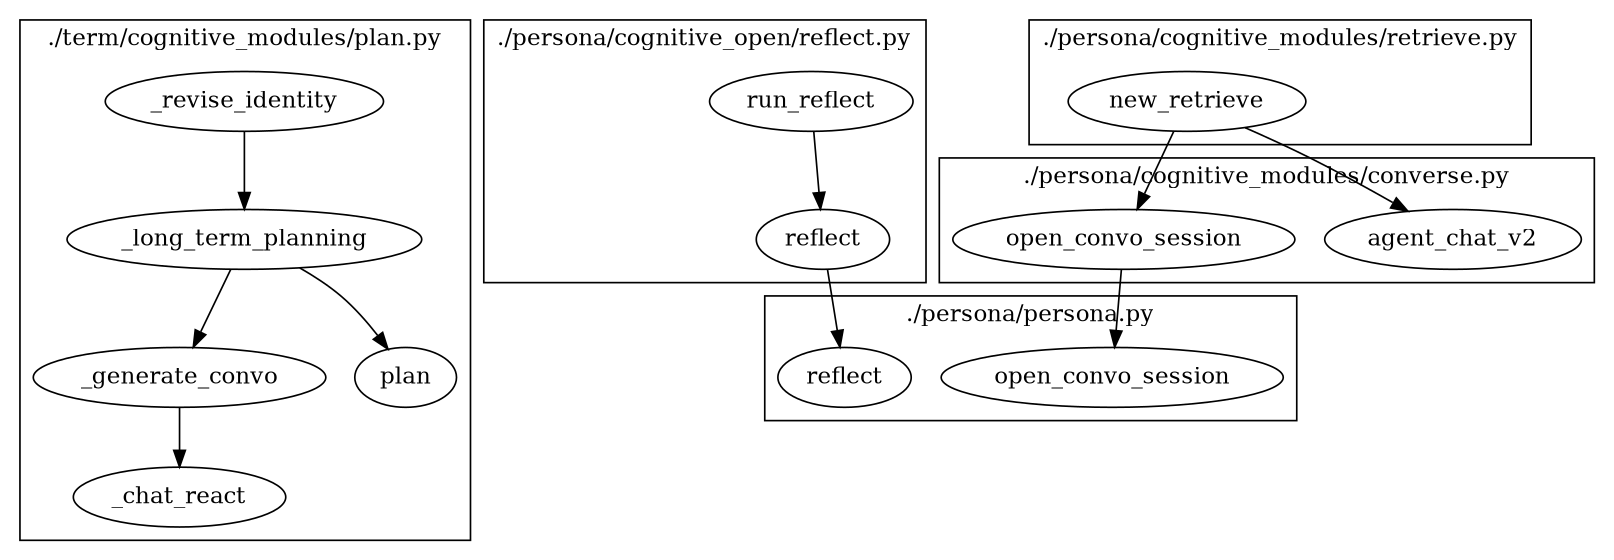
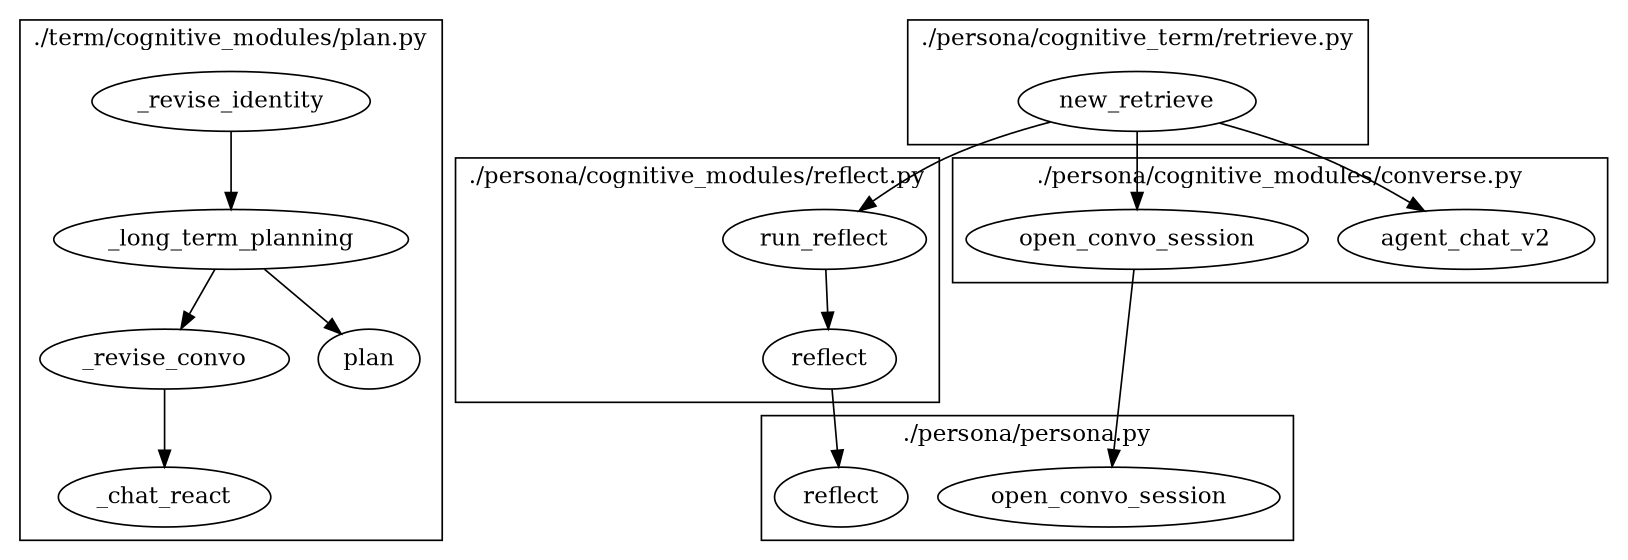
(705, 39) -> (697, 177)
(1280, 39) -> (1138, 39)
none -> (923, 170)
(180, 377) -> (165, 359)
